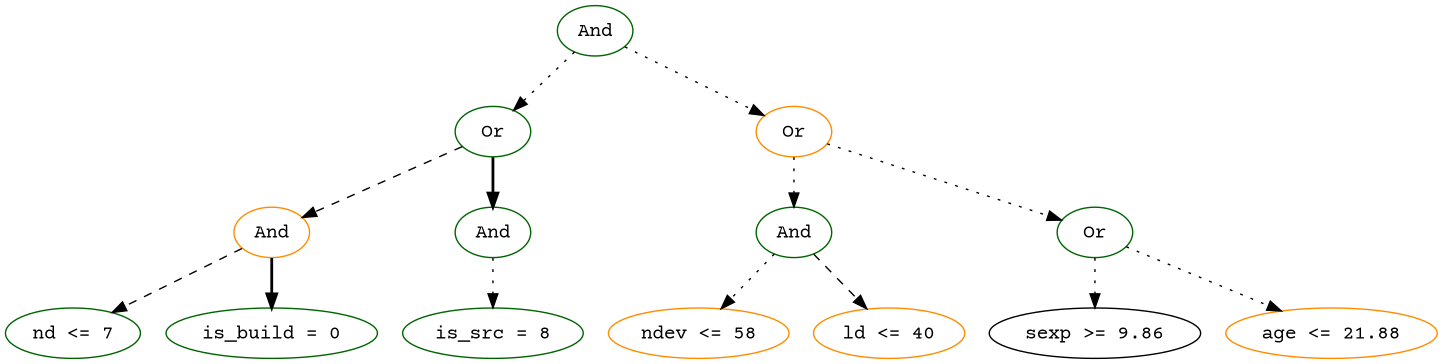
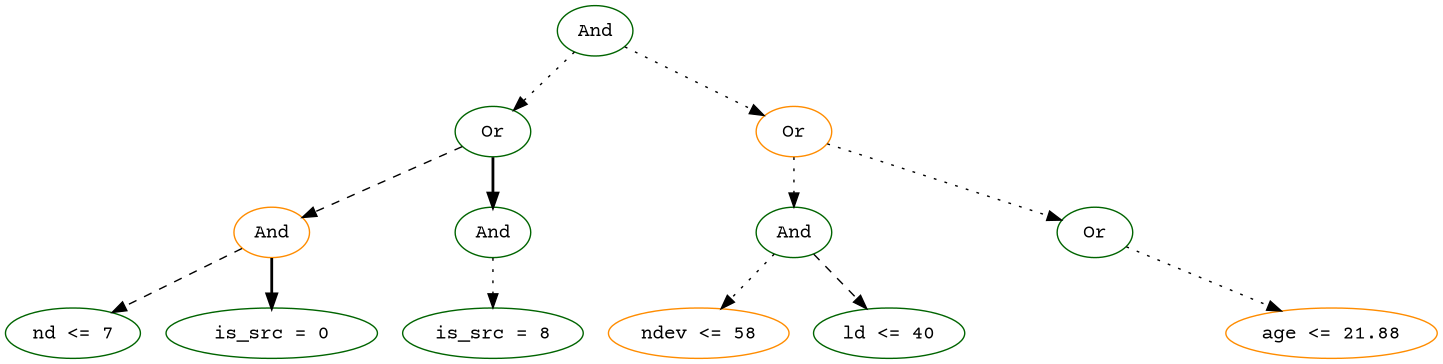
(272, 333) -> (272, 333)
(889, 333) -> (889, 333)
(1095, 333) -> none
